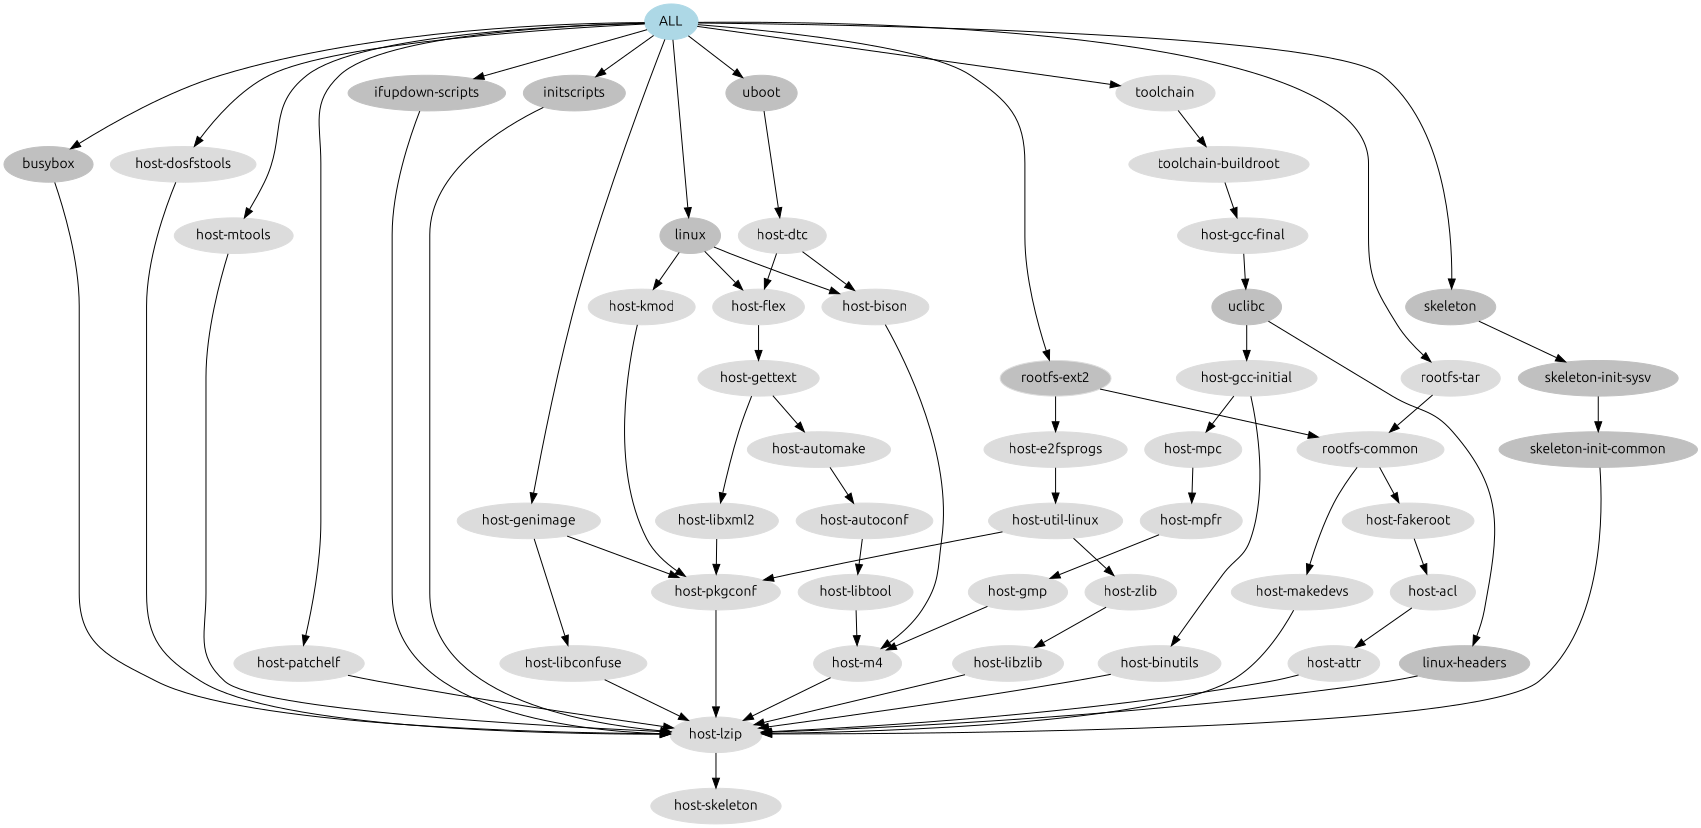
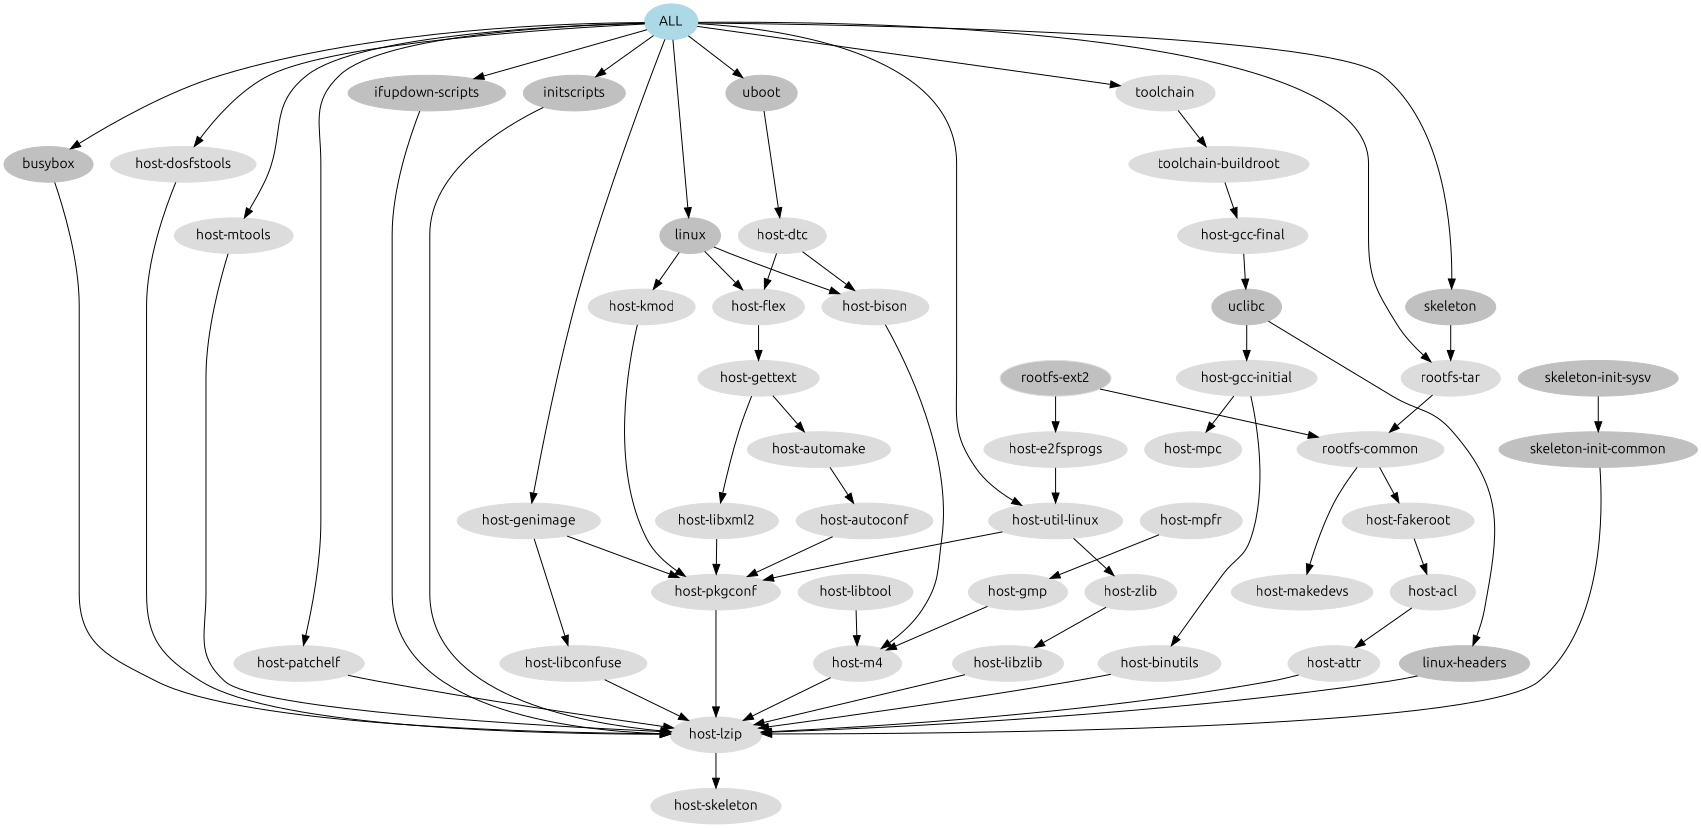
(979, 81) -> (957, 182)
(1518, 339) -> (1451, 338)
(1192, 480) -> none
(861, 552) -> (795, 555)
(1051, 719) -> none
